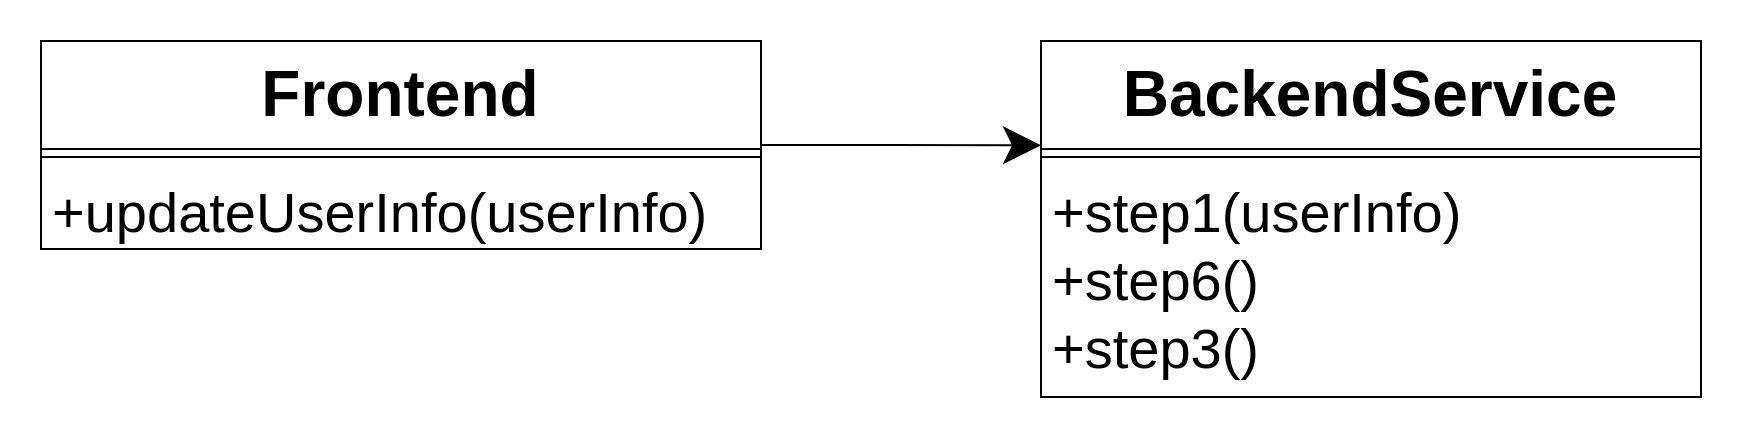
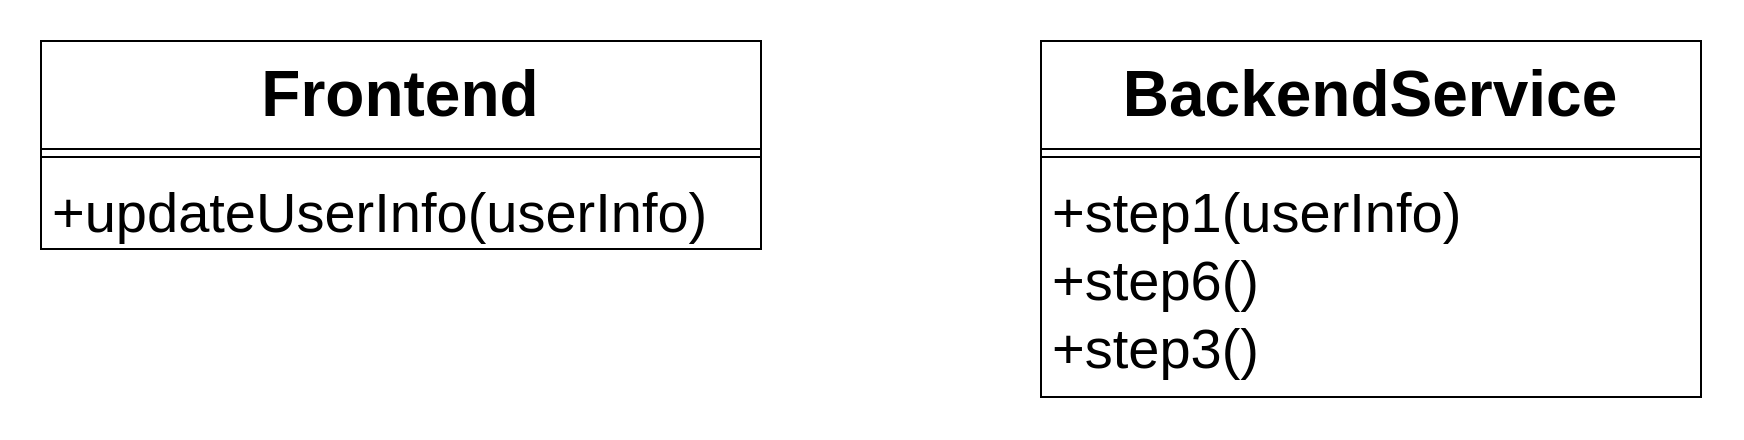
(887, 145) -> none
